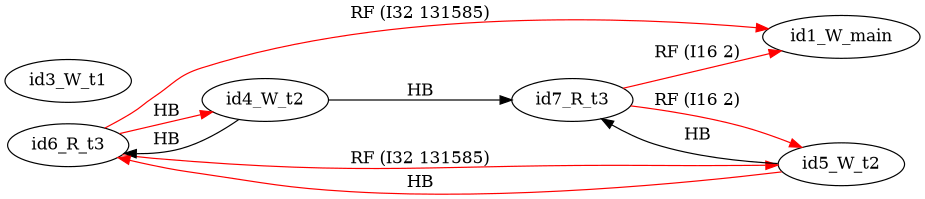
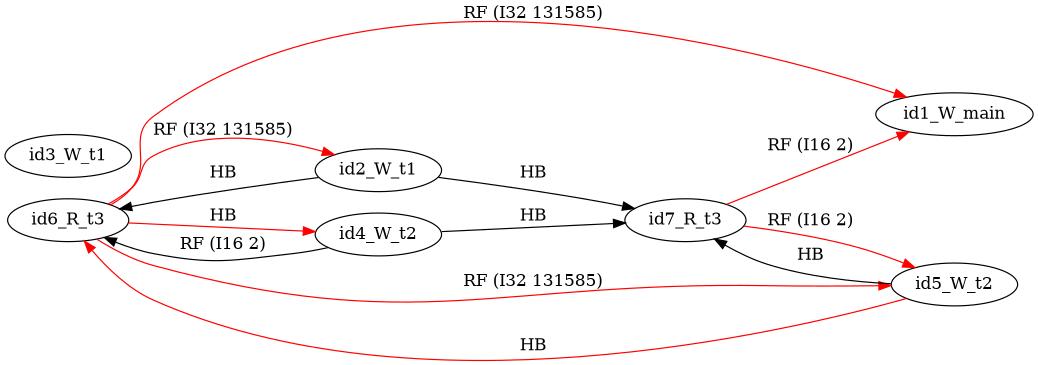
(167, 140) -> (223, 245)
none -> (378, 170)
